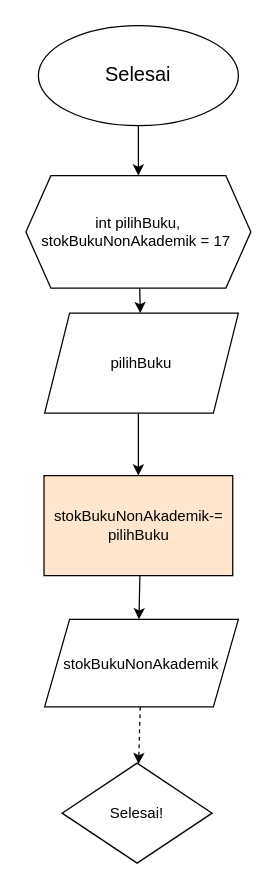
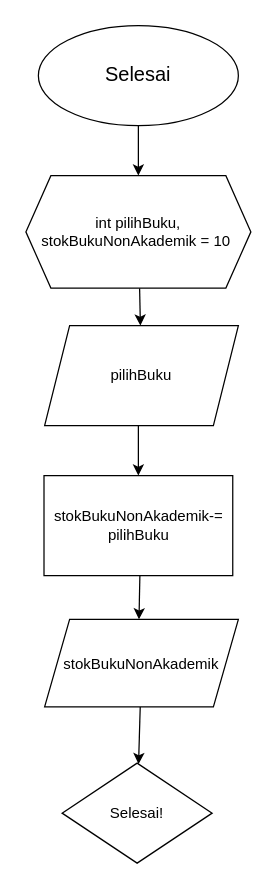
(138, 232) -> (138, 232)
(141, 363) -> (141, 376)
(138, 526) -> (138, 526)
(139, 731) -> (139, 731)
